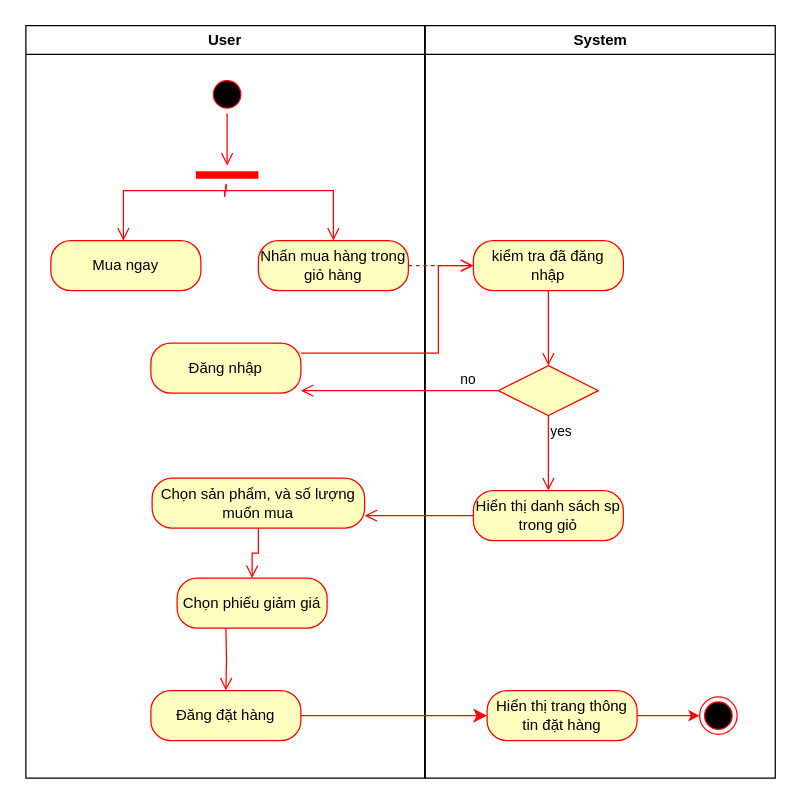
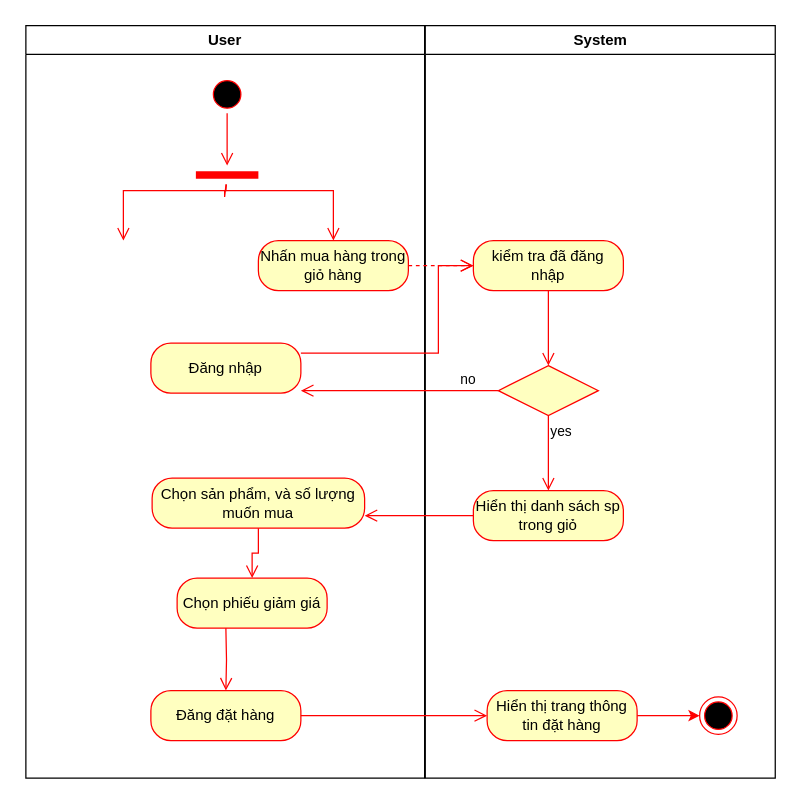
(126, 266) -> none
(475, 716) -> (478, 716)
